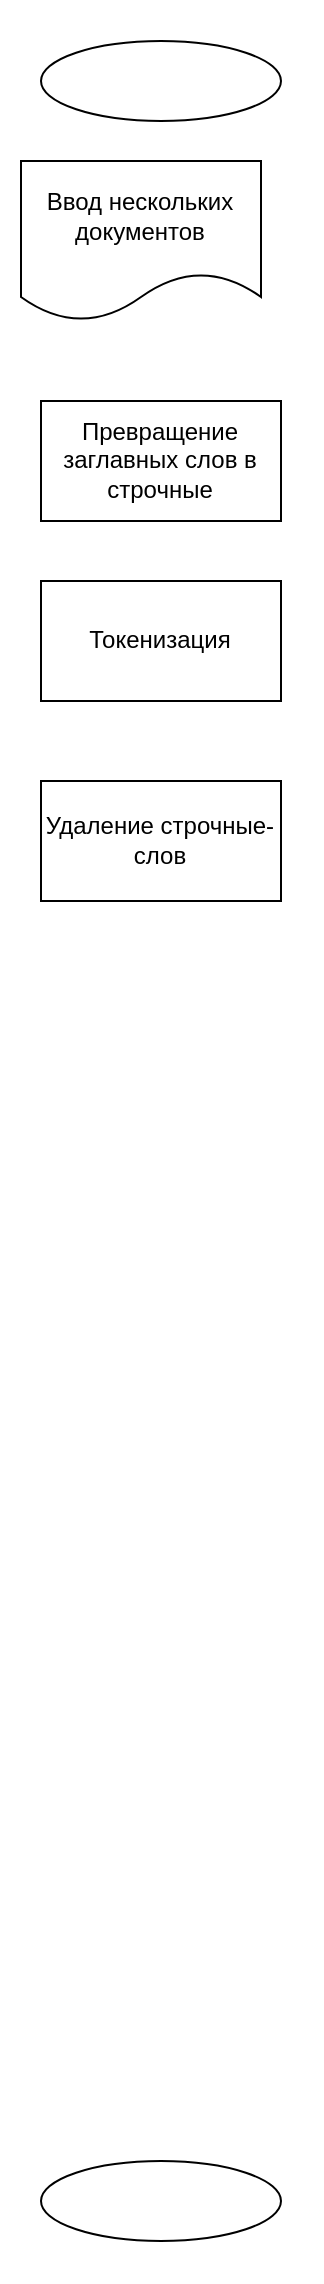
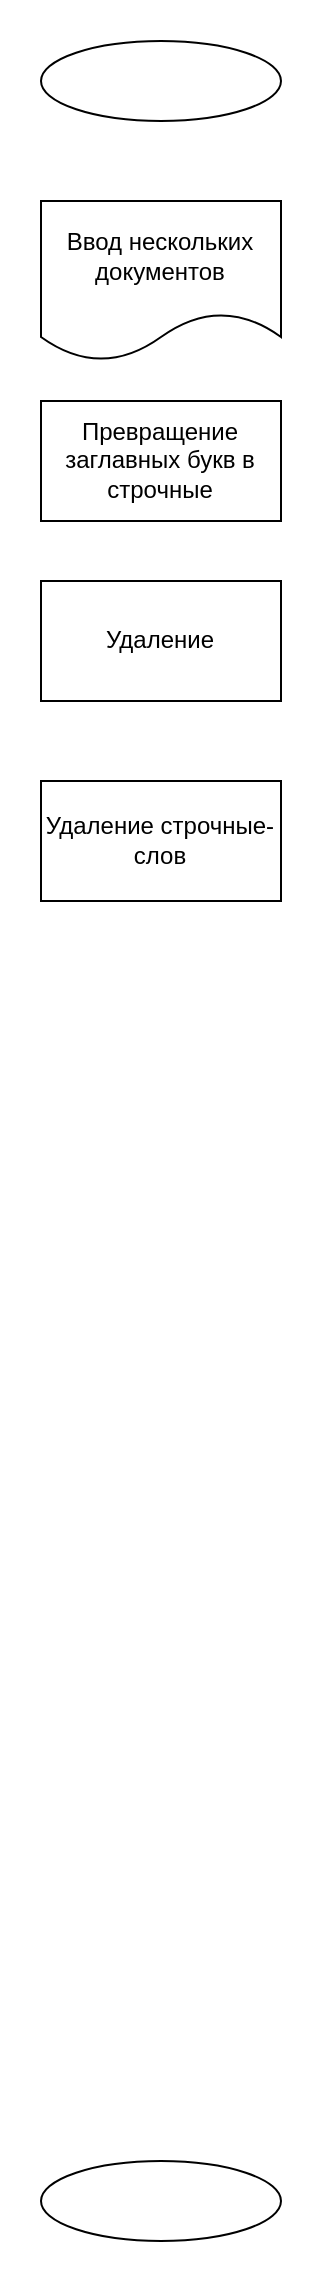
(141, 241) -> (161, 281)
(161, 461) -> (161, 461)
(161, 641) -> (161, 641)
